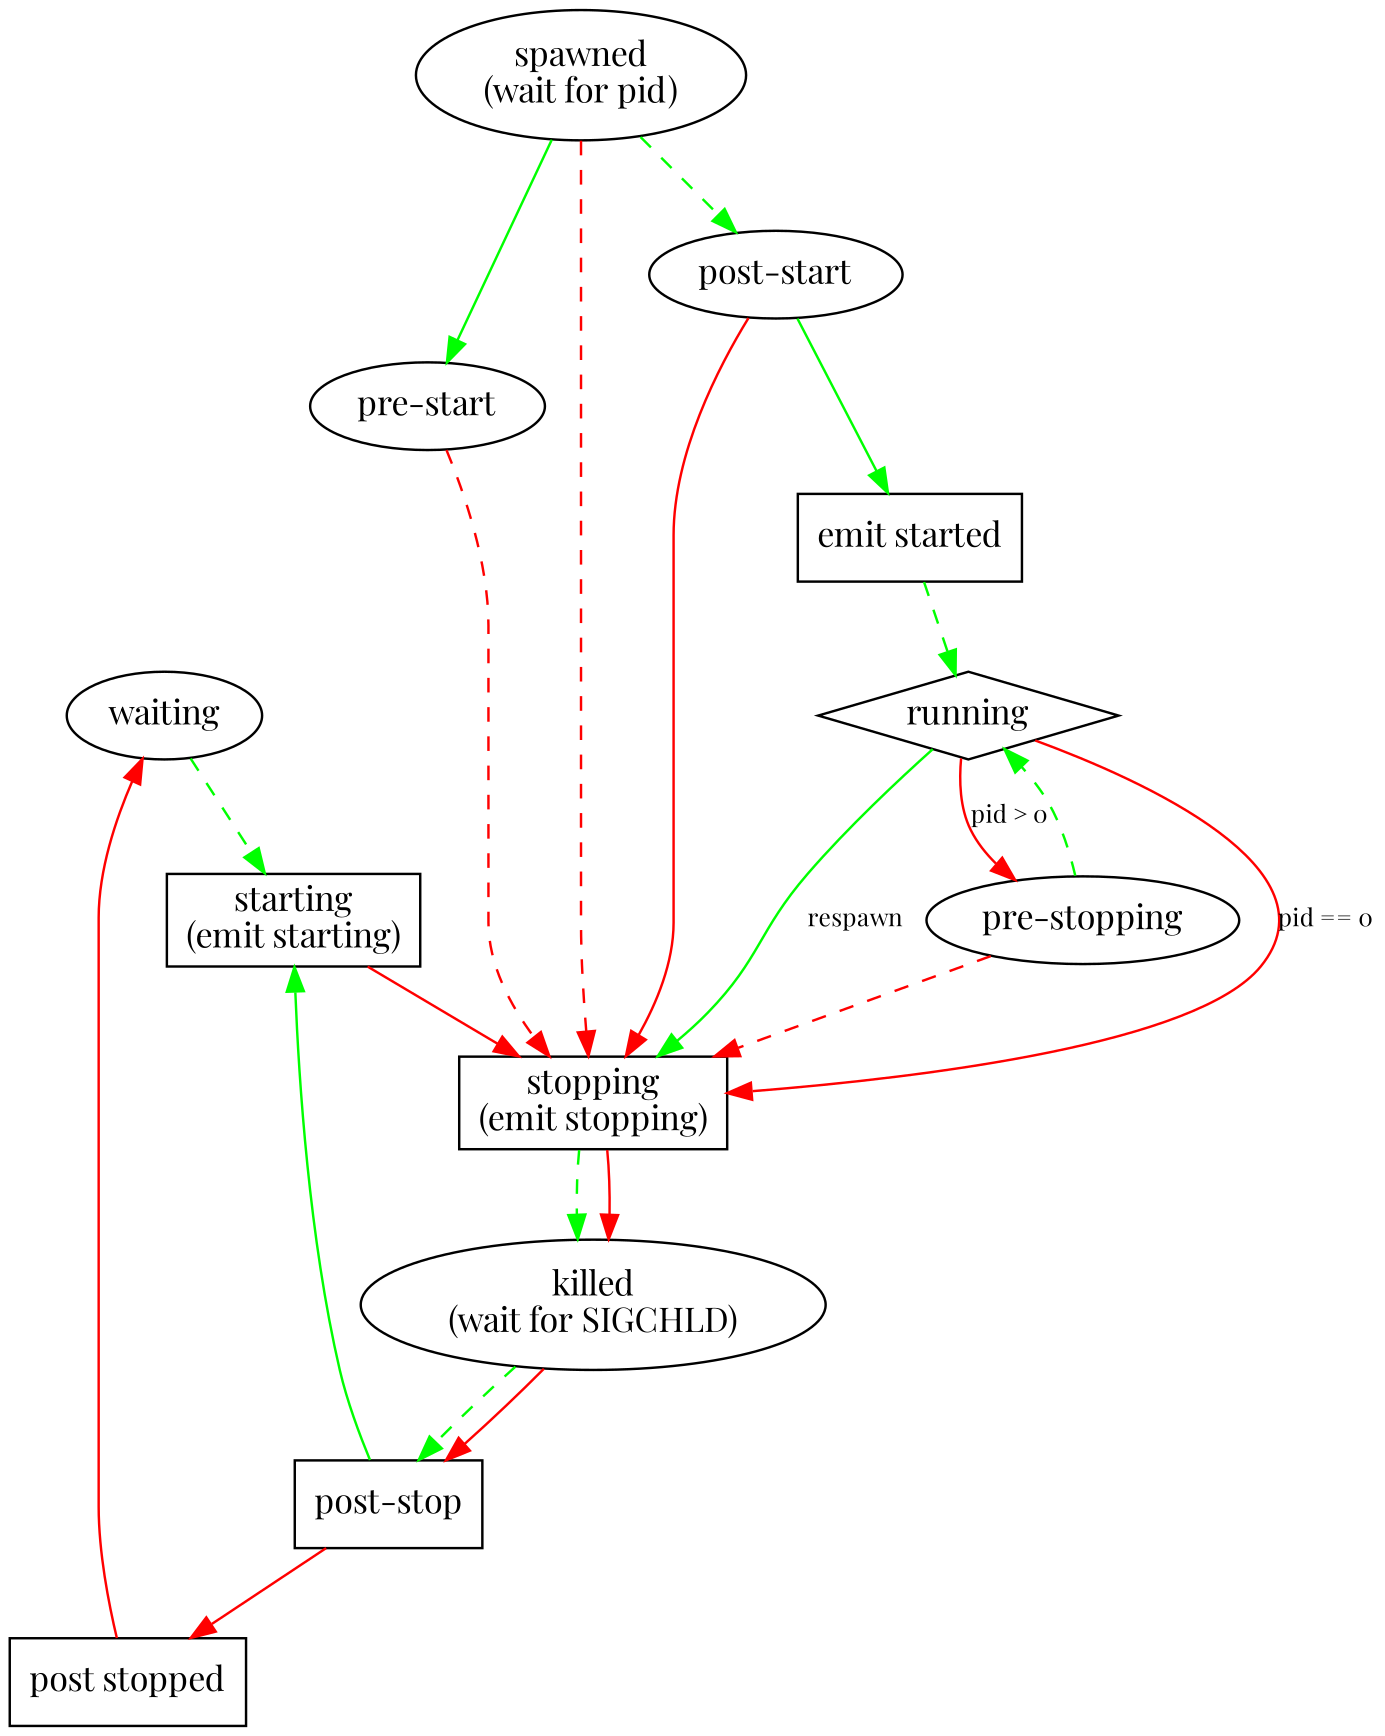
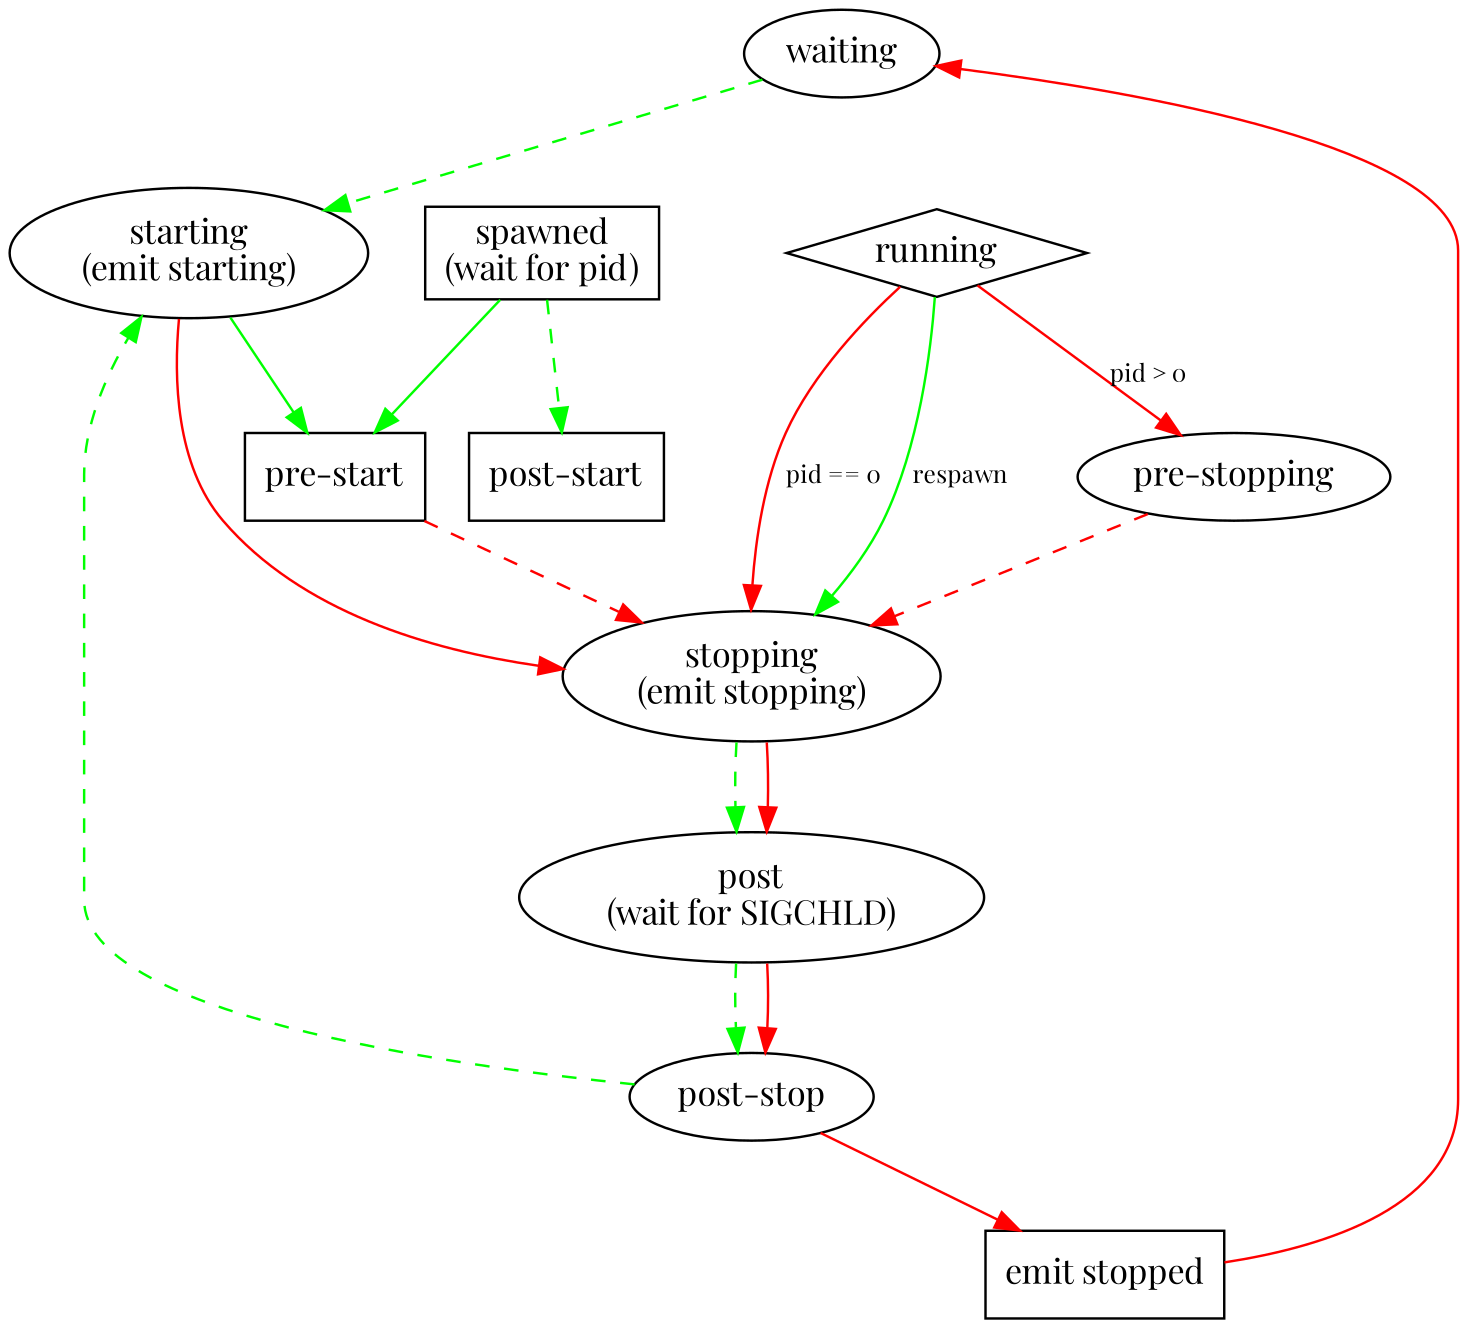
(581, 75) -> (542, 253)
(776, 275) -> (566, 477)
none -> (262, 365)
(428, 406) -> (335, 477)
(910, 538) -> none
(581, 586) -> none
(674, 672) -> none
(1056, 817) -> none
(294, 920) -> (189, 253)
(593, 1103) -> (752, 676)
(315, 1229) -> (90, 915)
(593, 1305) -> (752, 897)
(389, 1504) -> (752, 1097)
(128, 1682) -> (1105, 1275)
